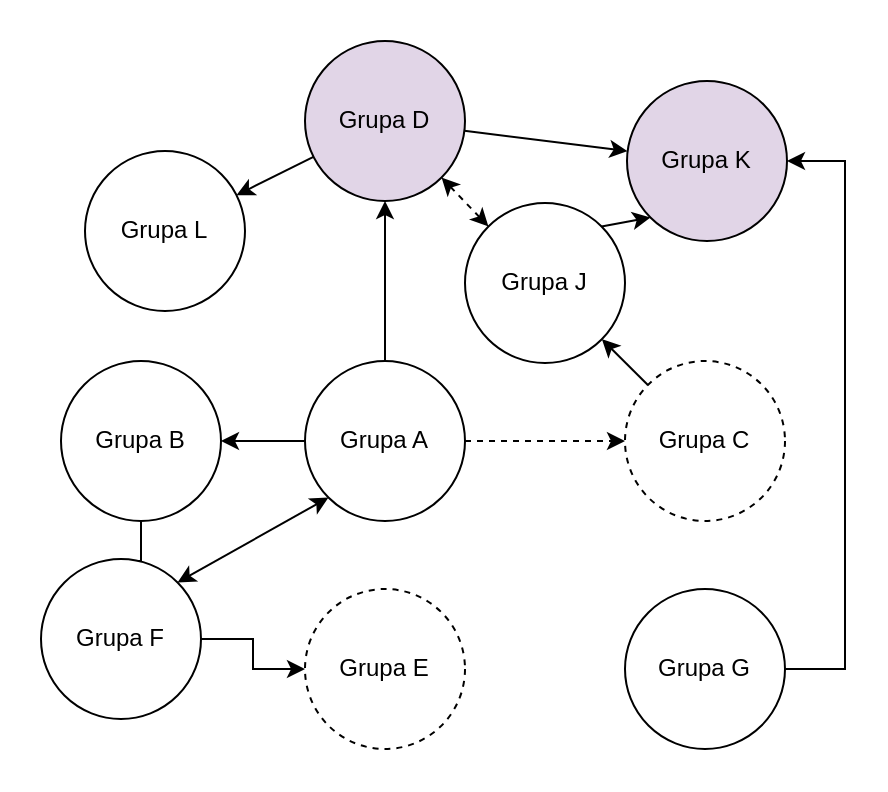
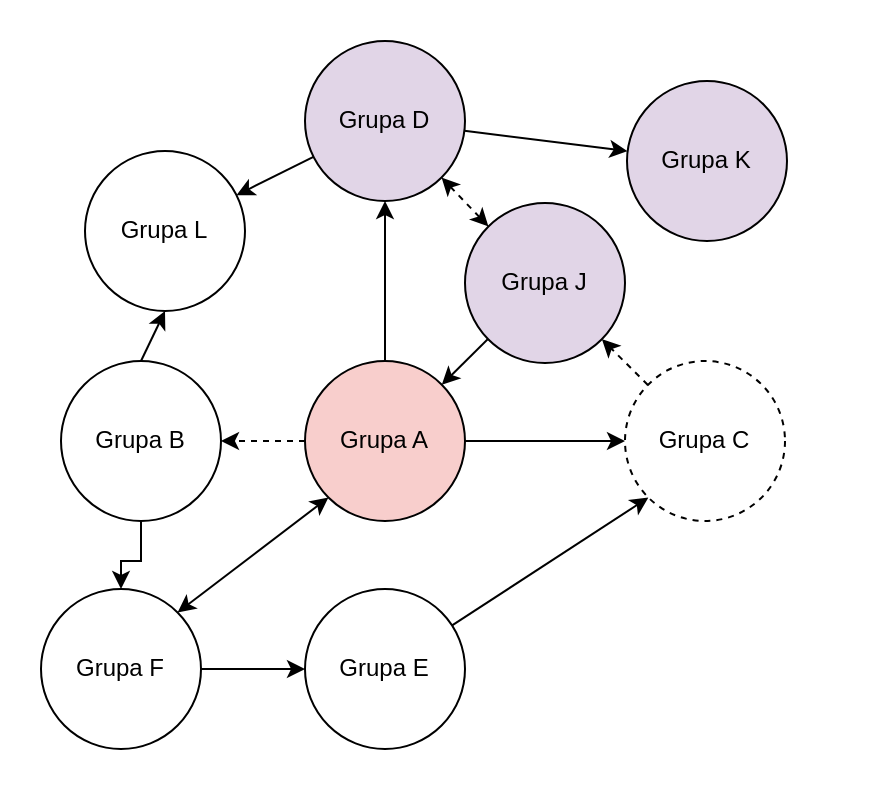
(620, 223) -> (470, 357)
(545, 283) -> (545, 283)
none -> (150, 342)
(629, 366) -> (629, 366)
(845, 423) -> none
(267, 441) -> (267, 441)
(385, 441) -> (385, 441)
(538, 441) -> (538, 441)
none -> (545, 565)
(121, 639) -> (121, 669)
(385, 669) -> (385, 669)
(705, 669) -> none
